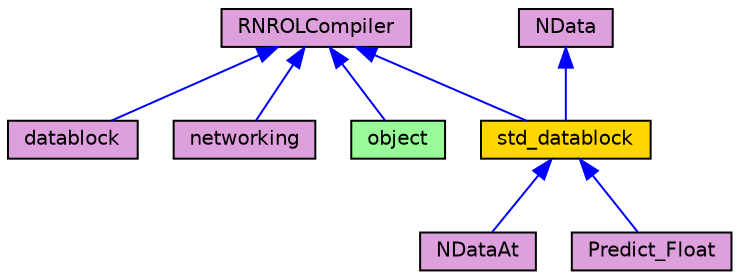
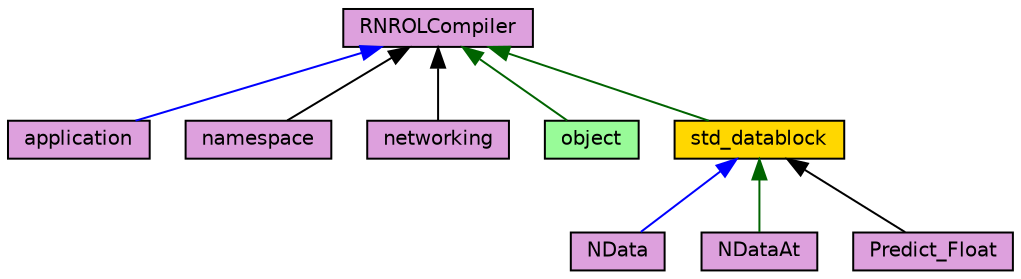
(451, 88) -> (609, 87)
(275, 92) -> (438, 94)
(364, 92) -> (523, 90)
(566, 94) -> (681, 202)
(73, 140) -> (79, 140)
none -> (258, 140)
(515, 204) -> (759, 206)
(615, 204) -> (855, 201)
